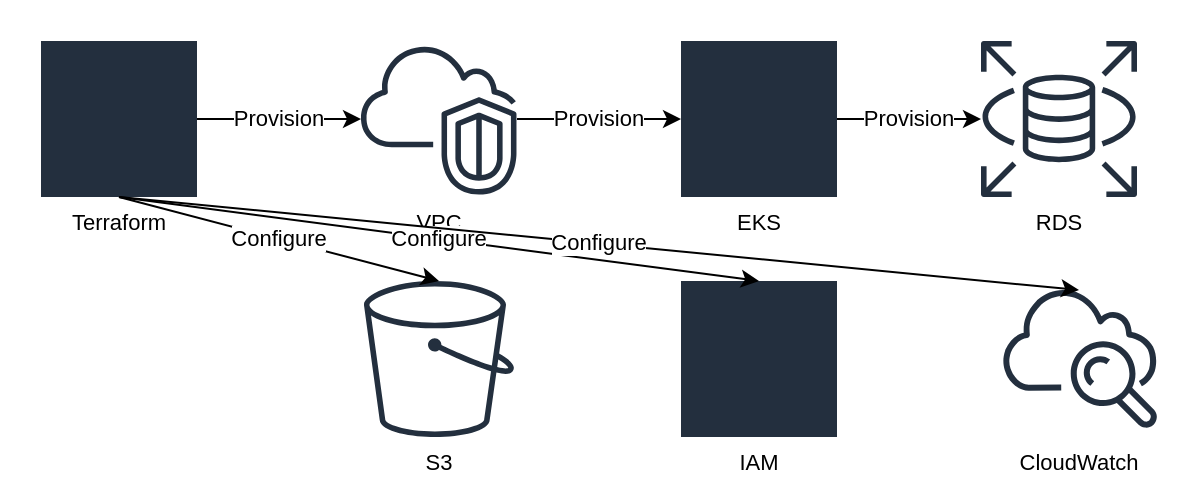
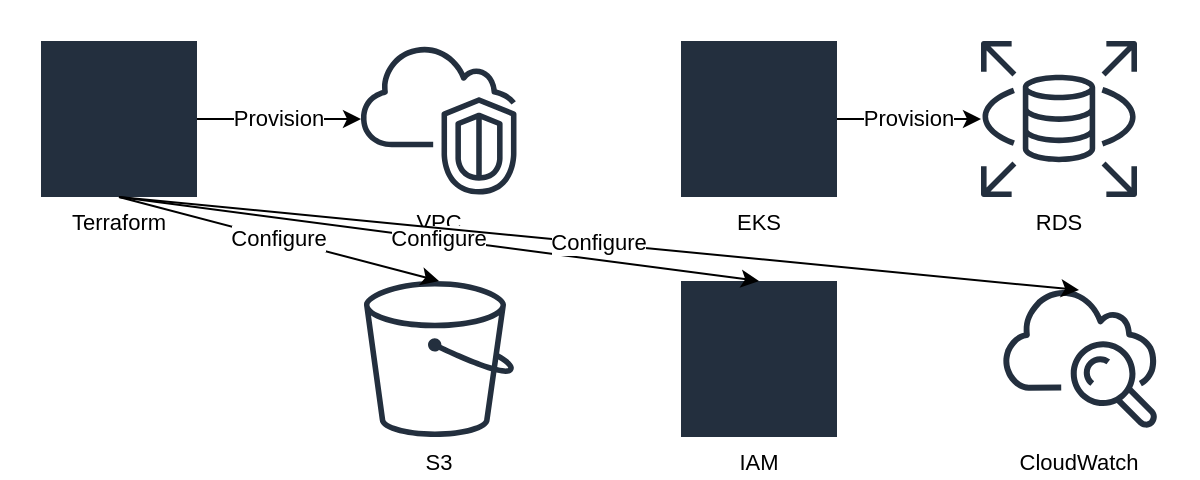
(592, 119) -> none
